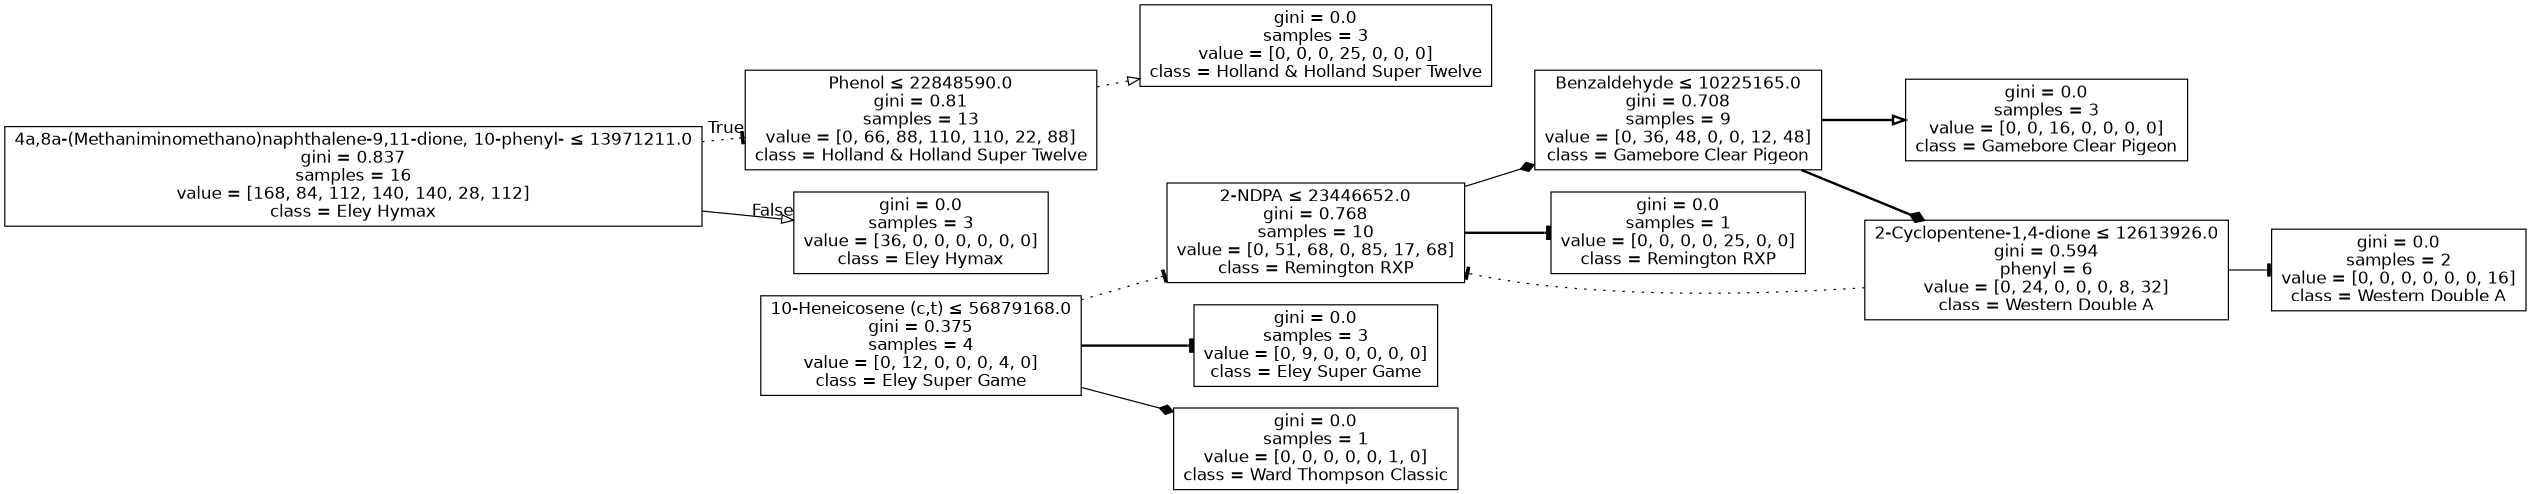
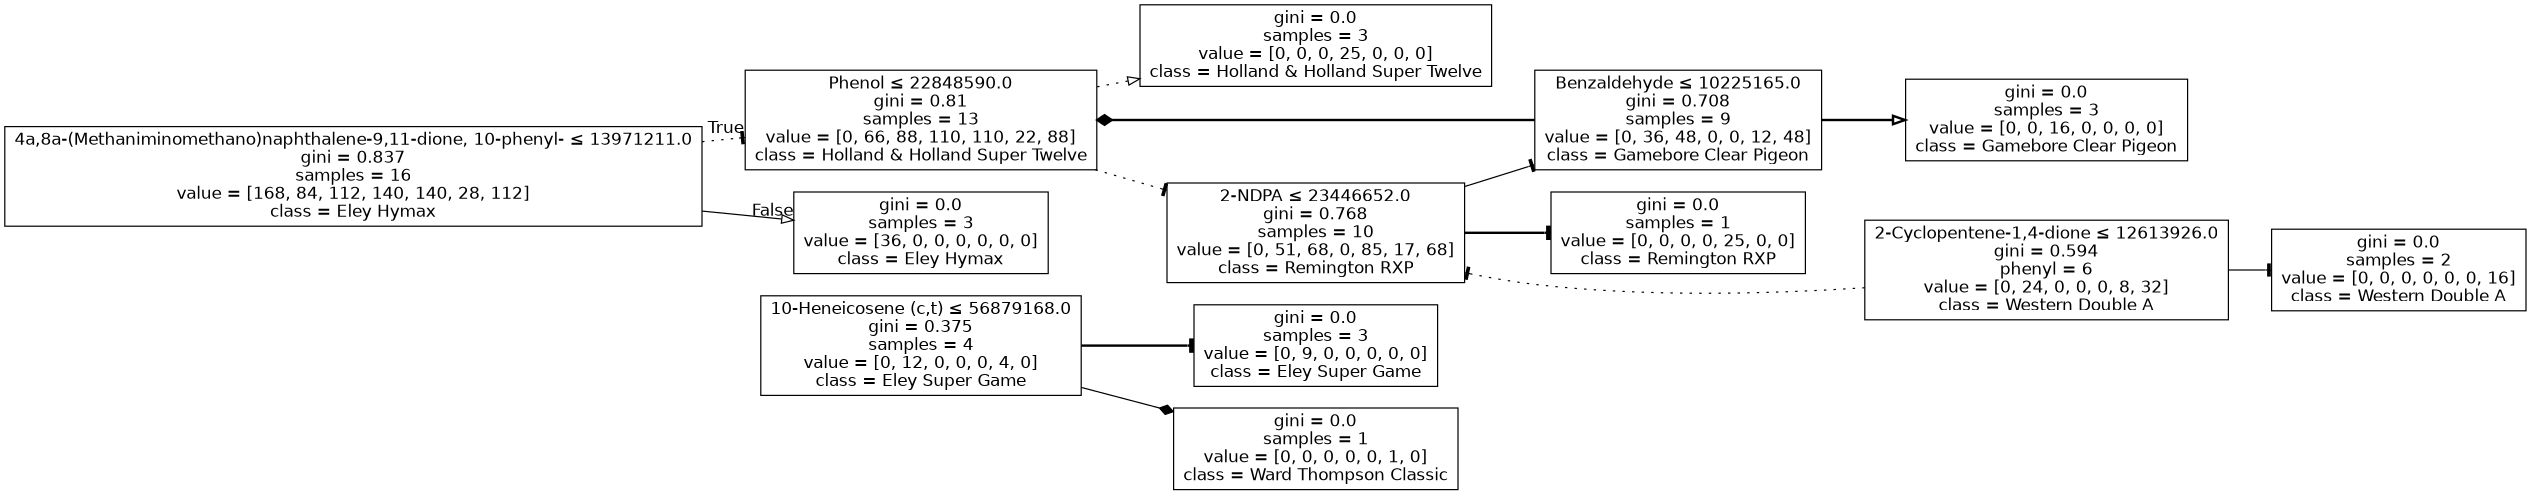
(1497, 177) -> (1497, 177)
(1856, 192) -> (1323, 120)
(1121, 288) -> (1128, 179)
